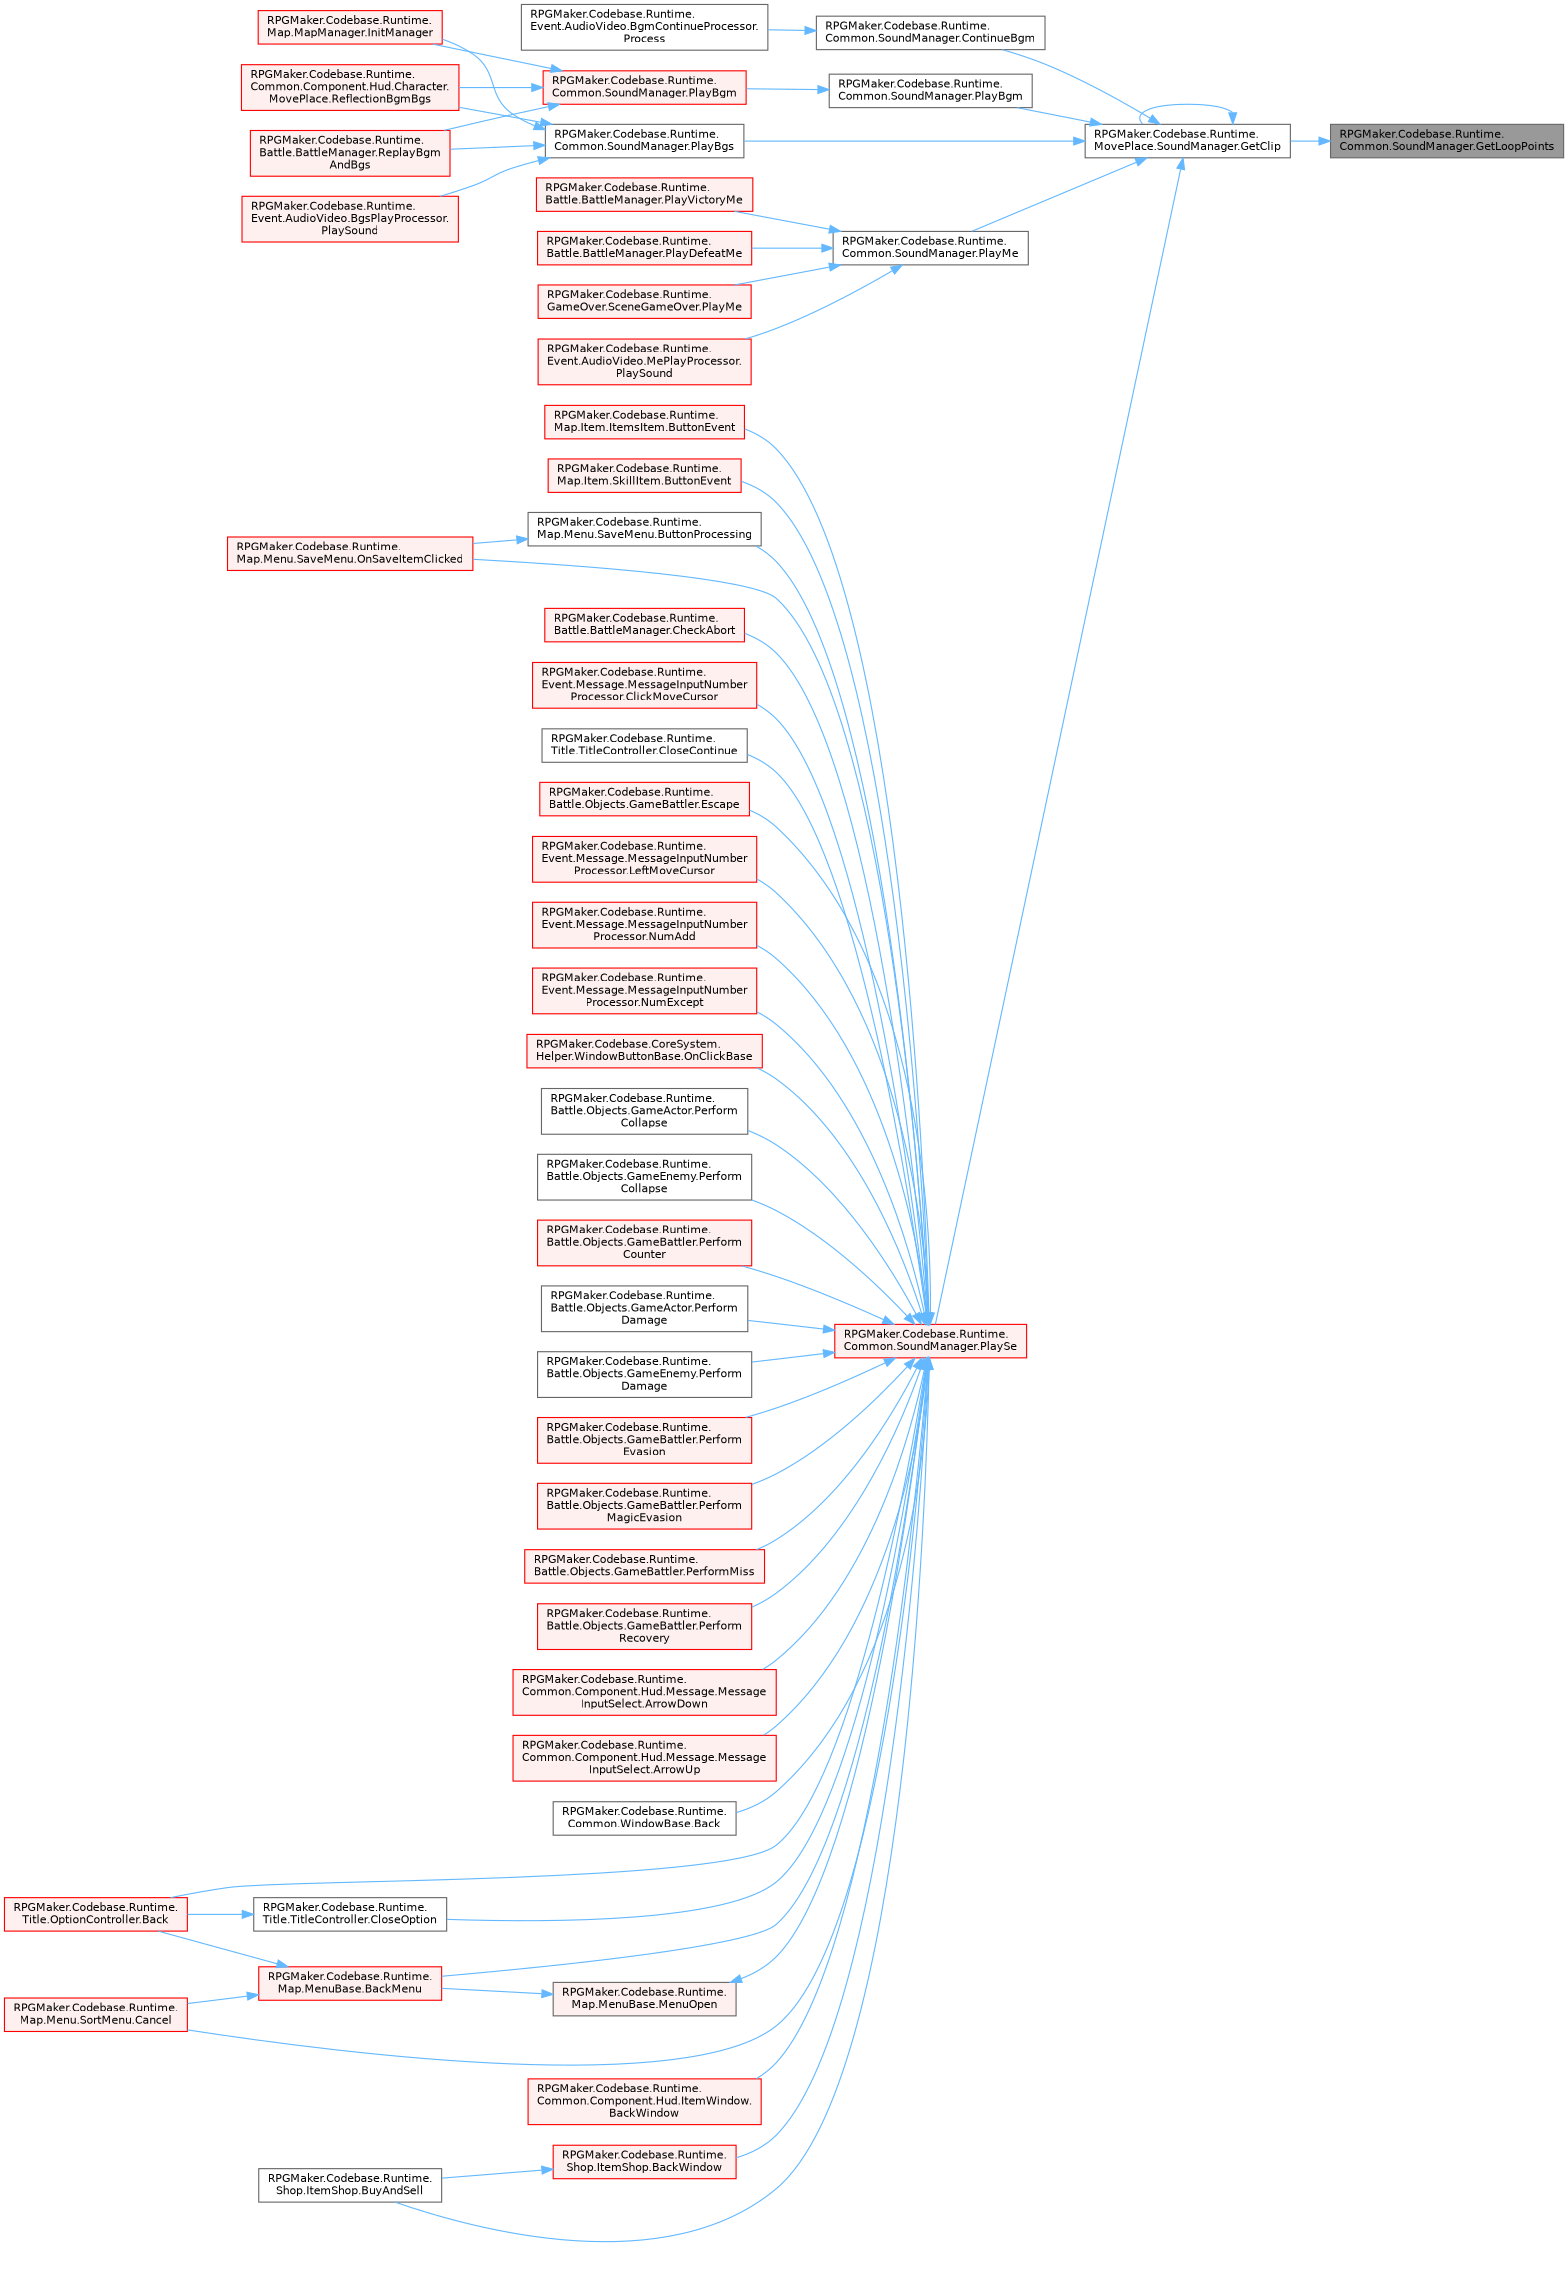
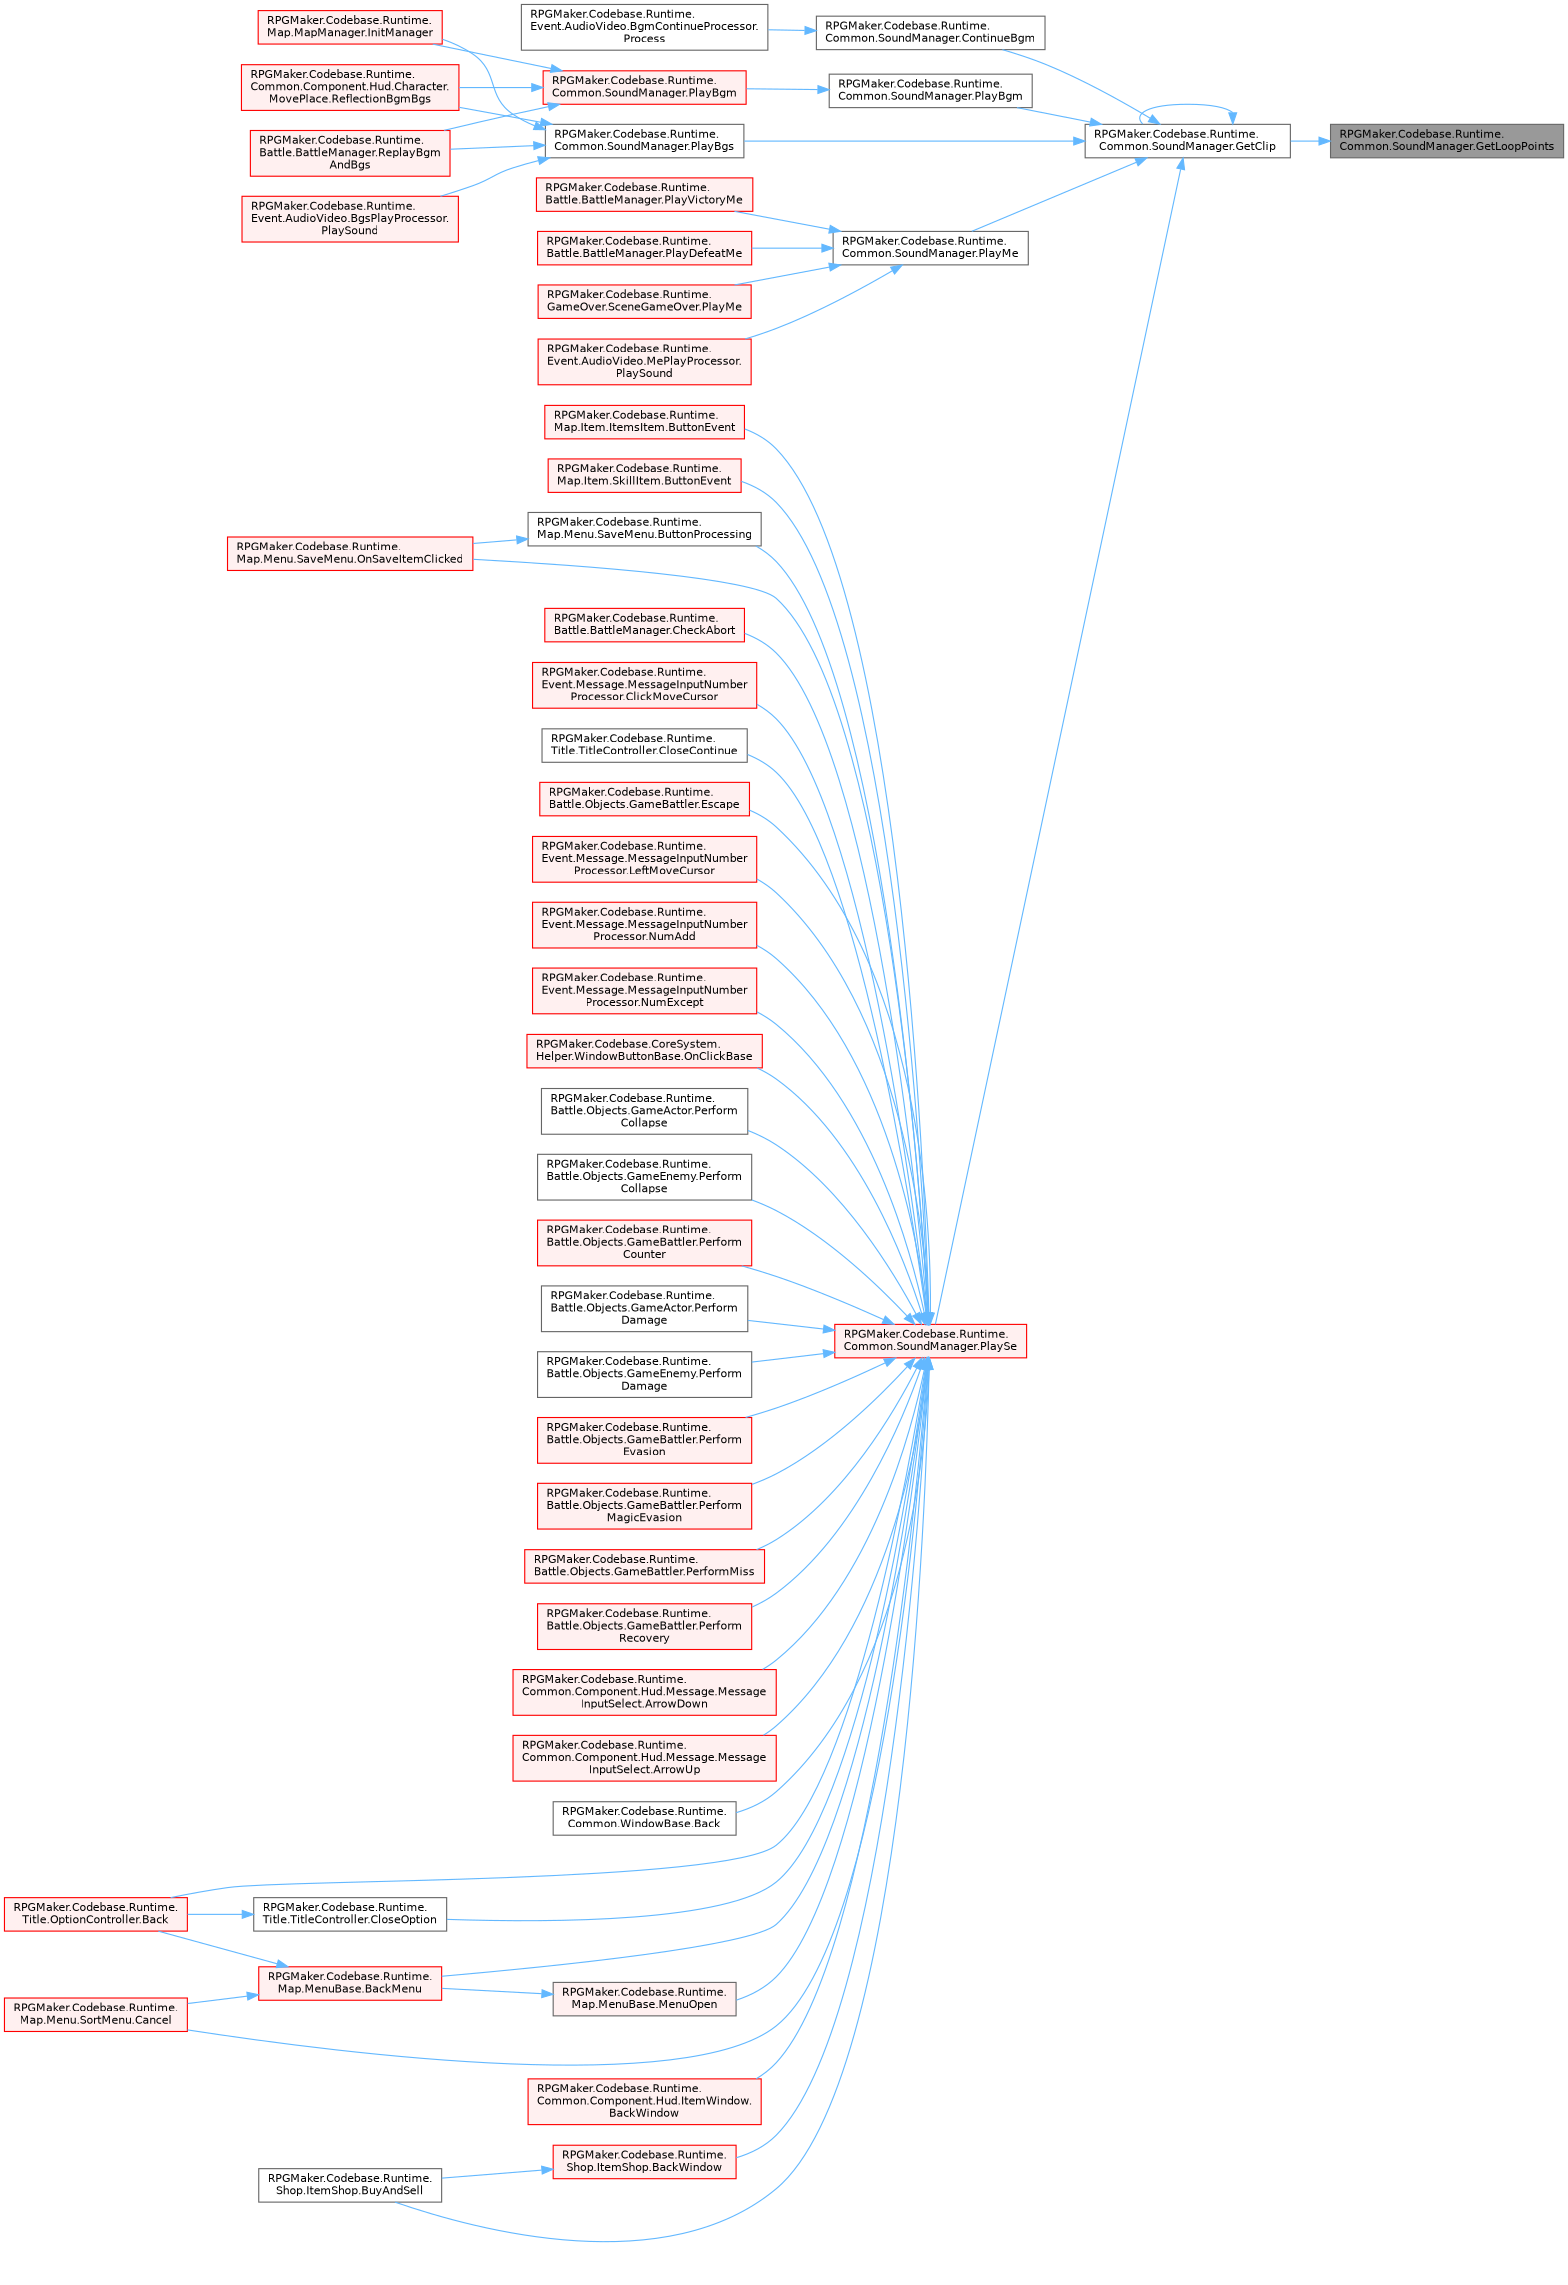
(1188, 141) -> (1188, 141)
(838, 1831) -> (875, 1704)
